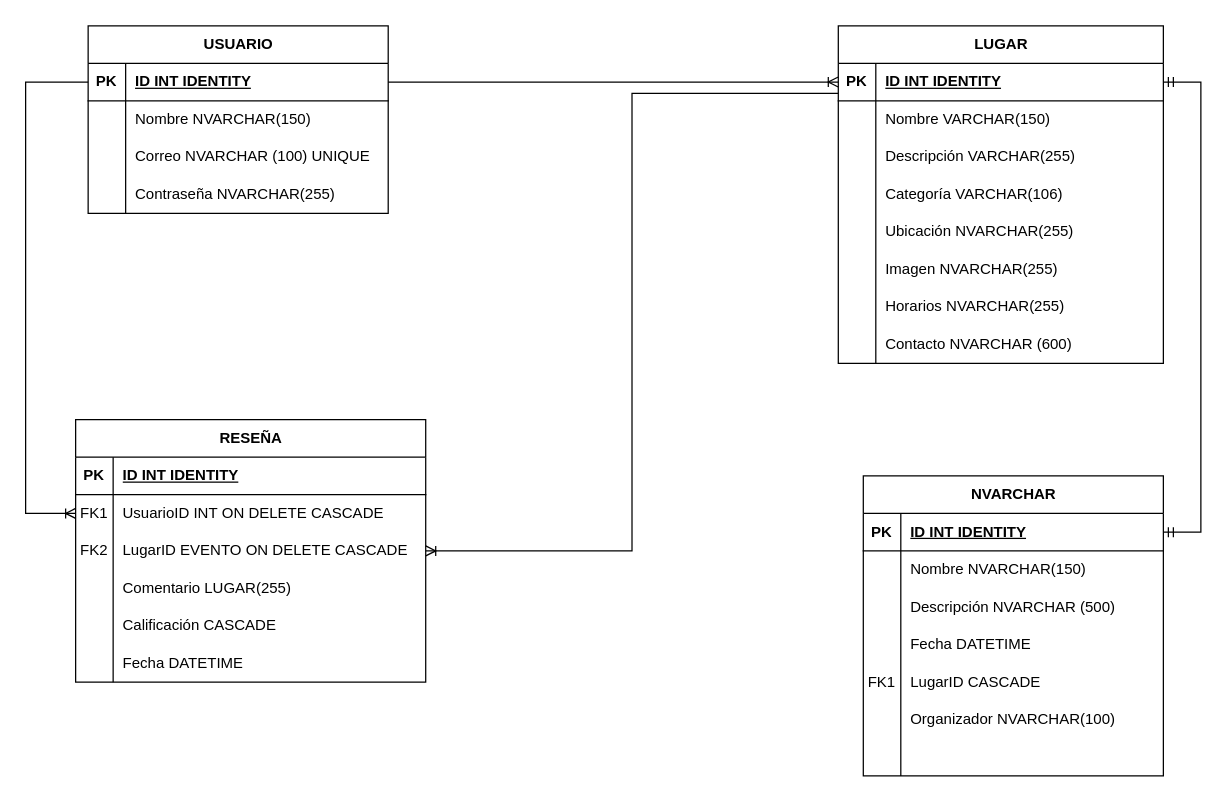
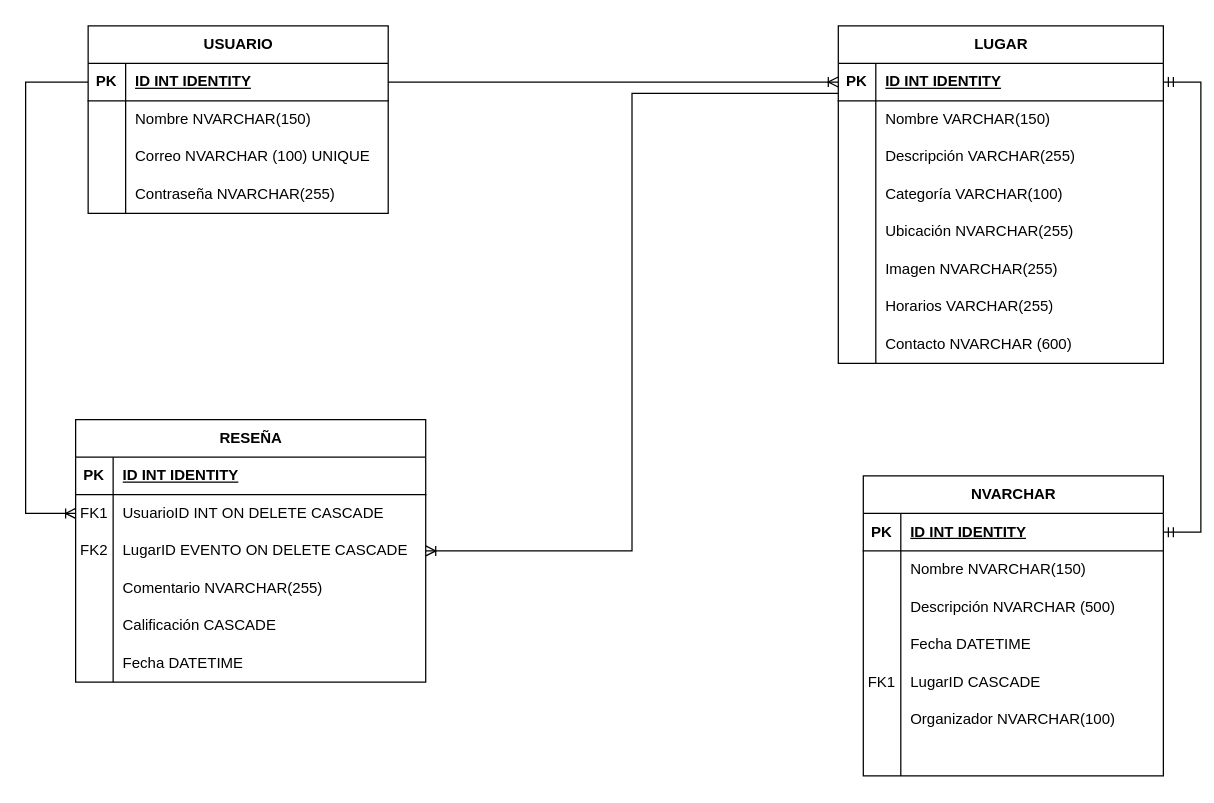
(976, 194) -> (976, 194)
(974, 307) -> (970, 307)
(207, 588) -> (220, 588)
